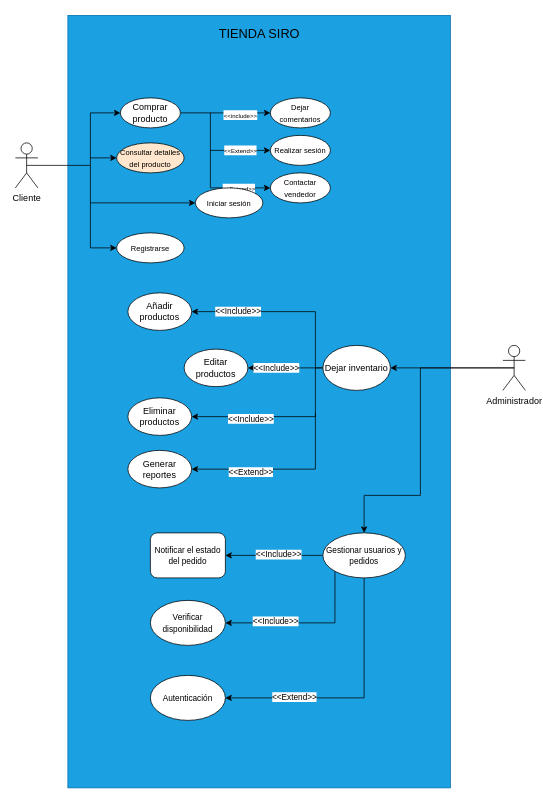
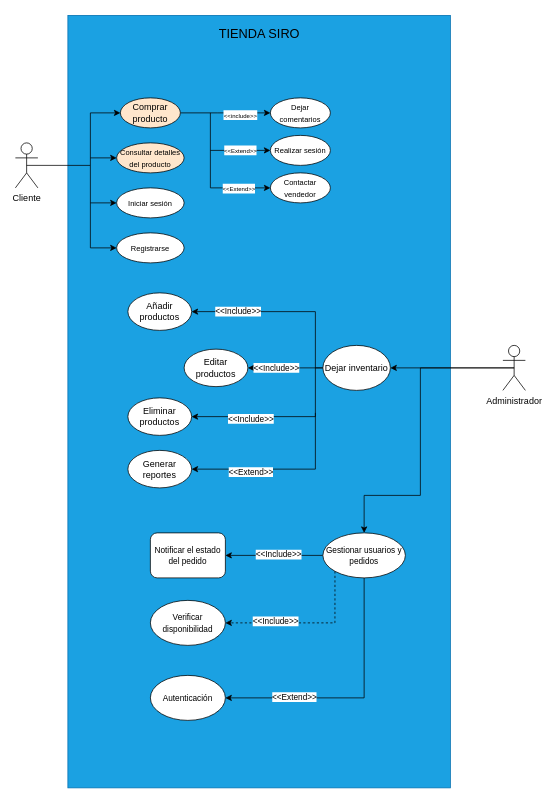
(150, 113) -> (150, 113)
(229, 203) -> (150, 203)
(335, 616) -> (335, 616)
